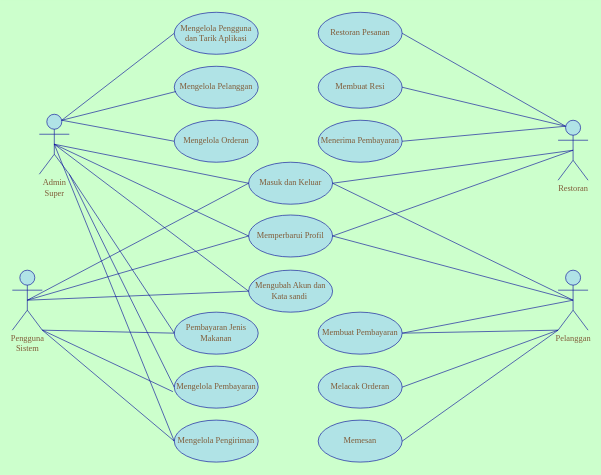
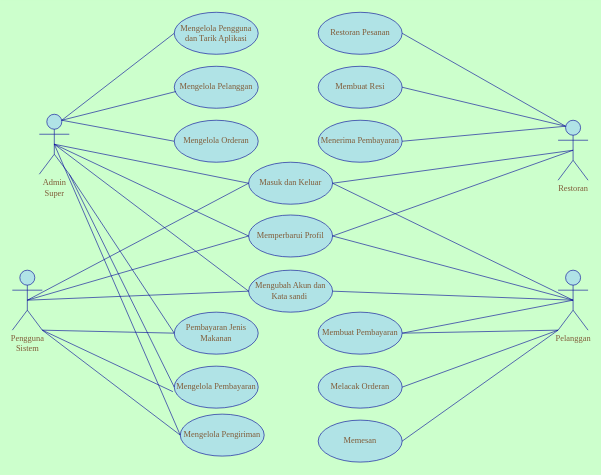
none -> (450, 296)
(216, 441) -> (222, 435)
